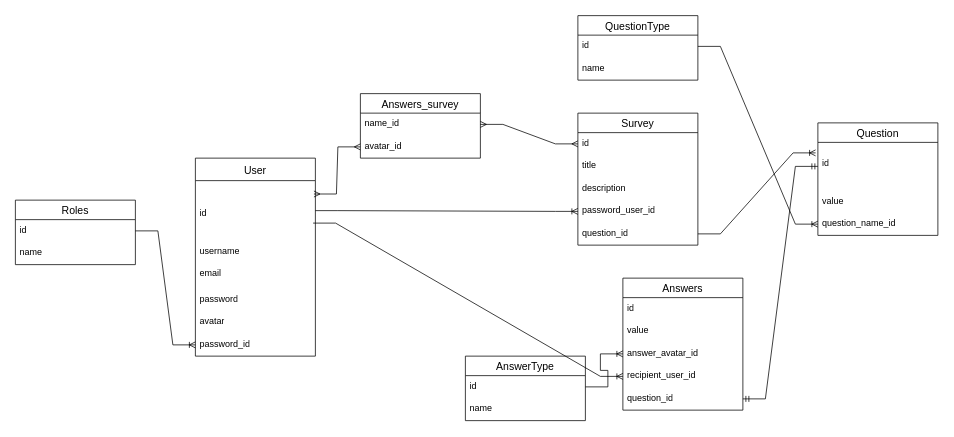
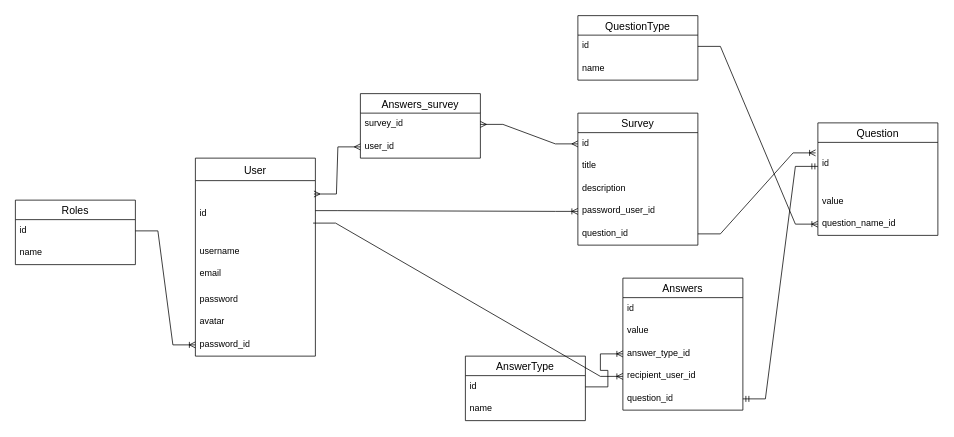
(381, 124) -> (386, 124)
(386, 146) -> (381, 146)
(667, 353) -> (661, 353)
